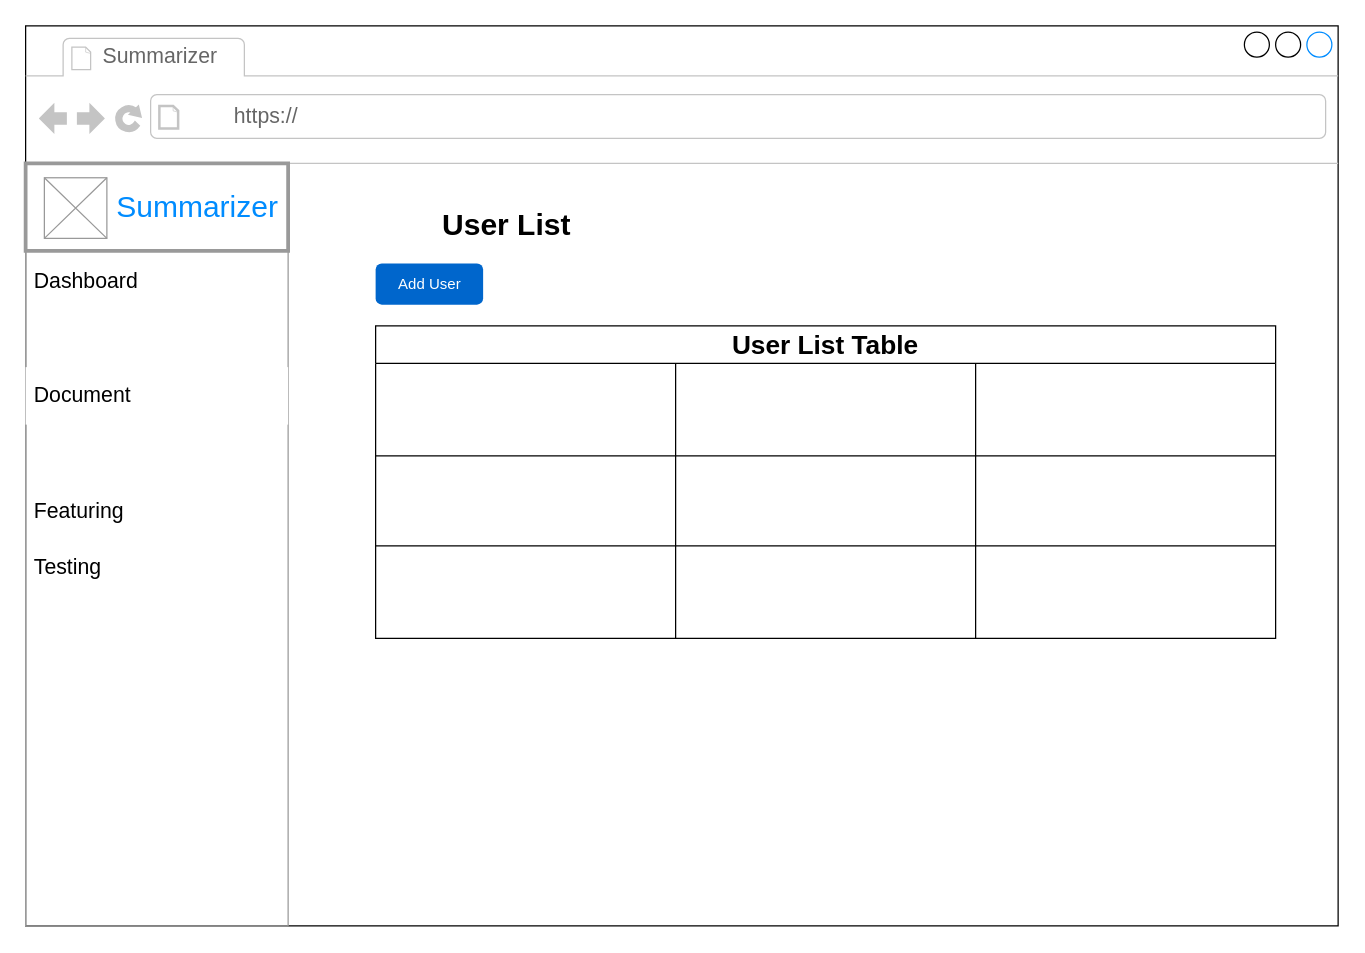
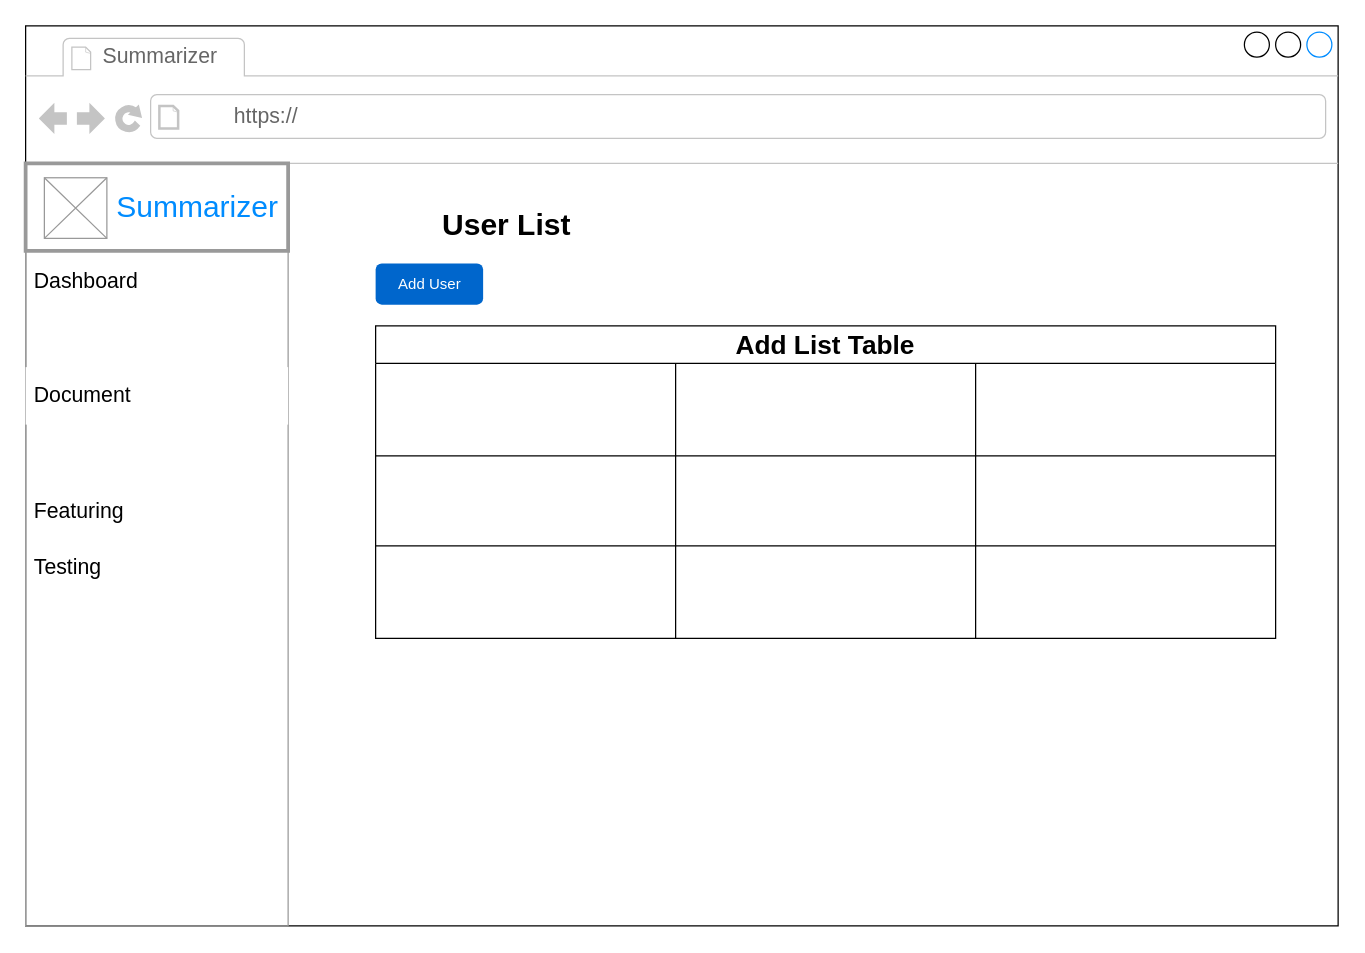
(826, 344) -> (826, 344)
